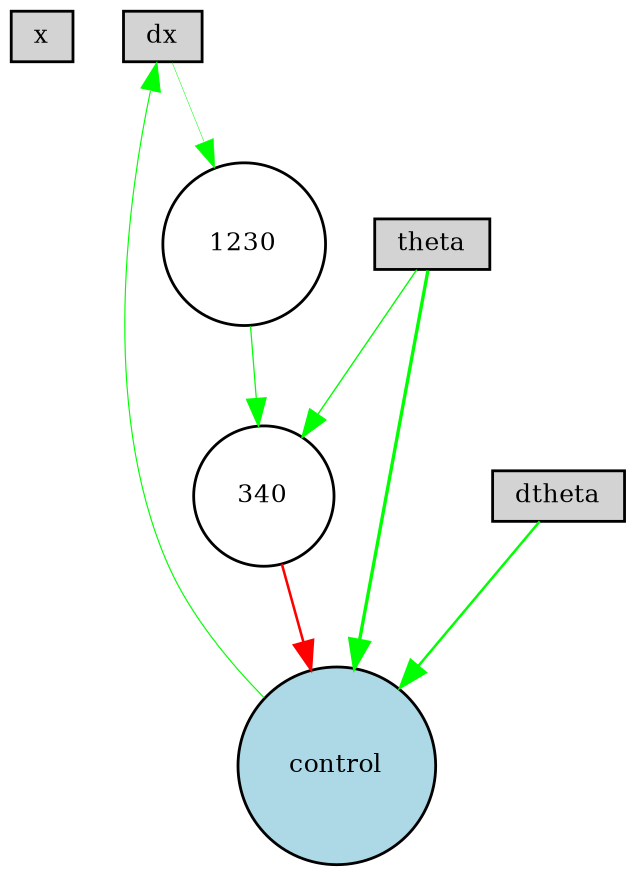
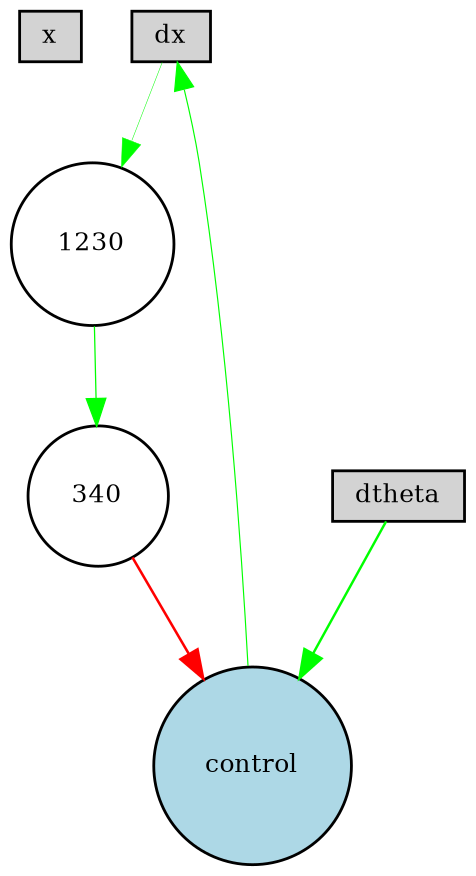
(432, 244) -> none
